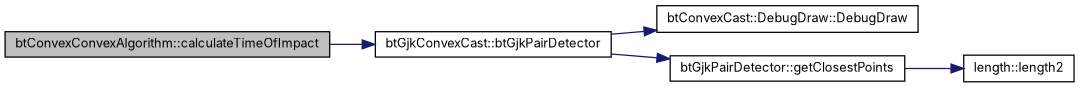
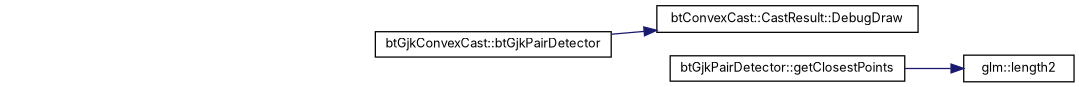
(787, 19) -> (787, 19)
(167, 44) -> none
(634, 56) -> none
(1019, 68) -> (1019, 68)
